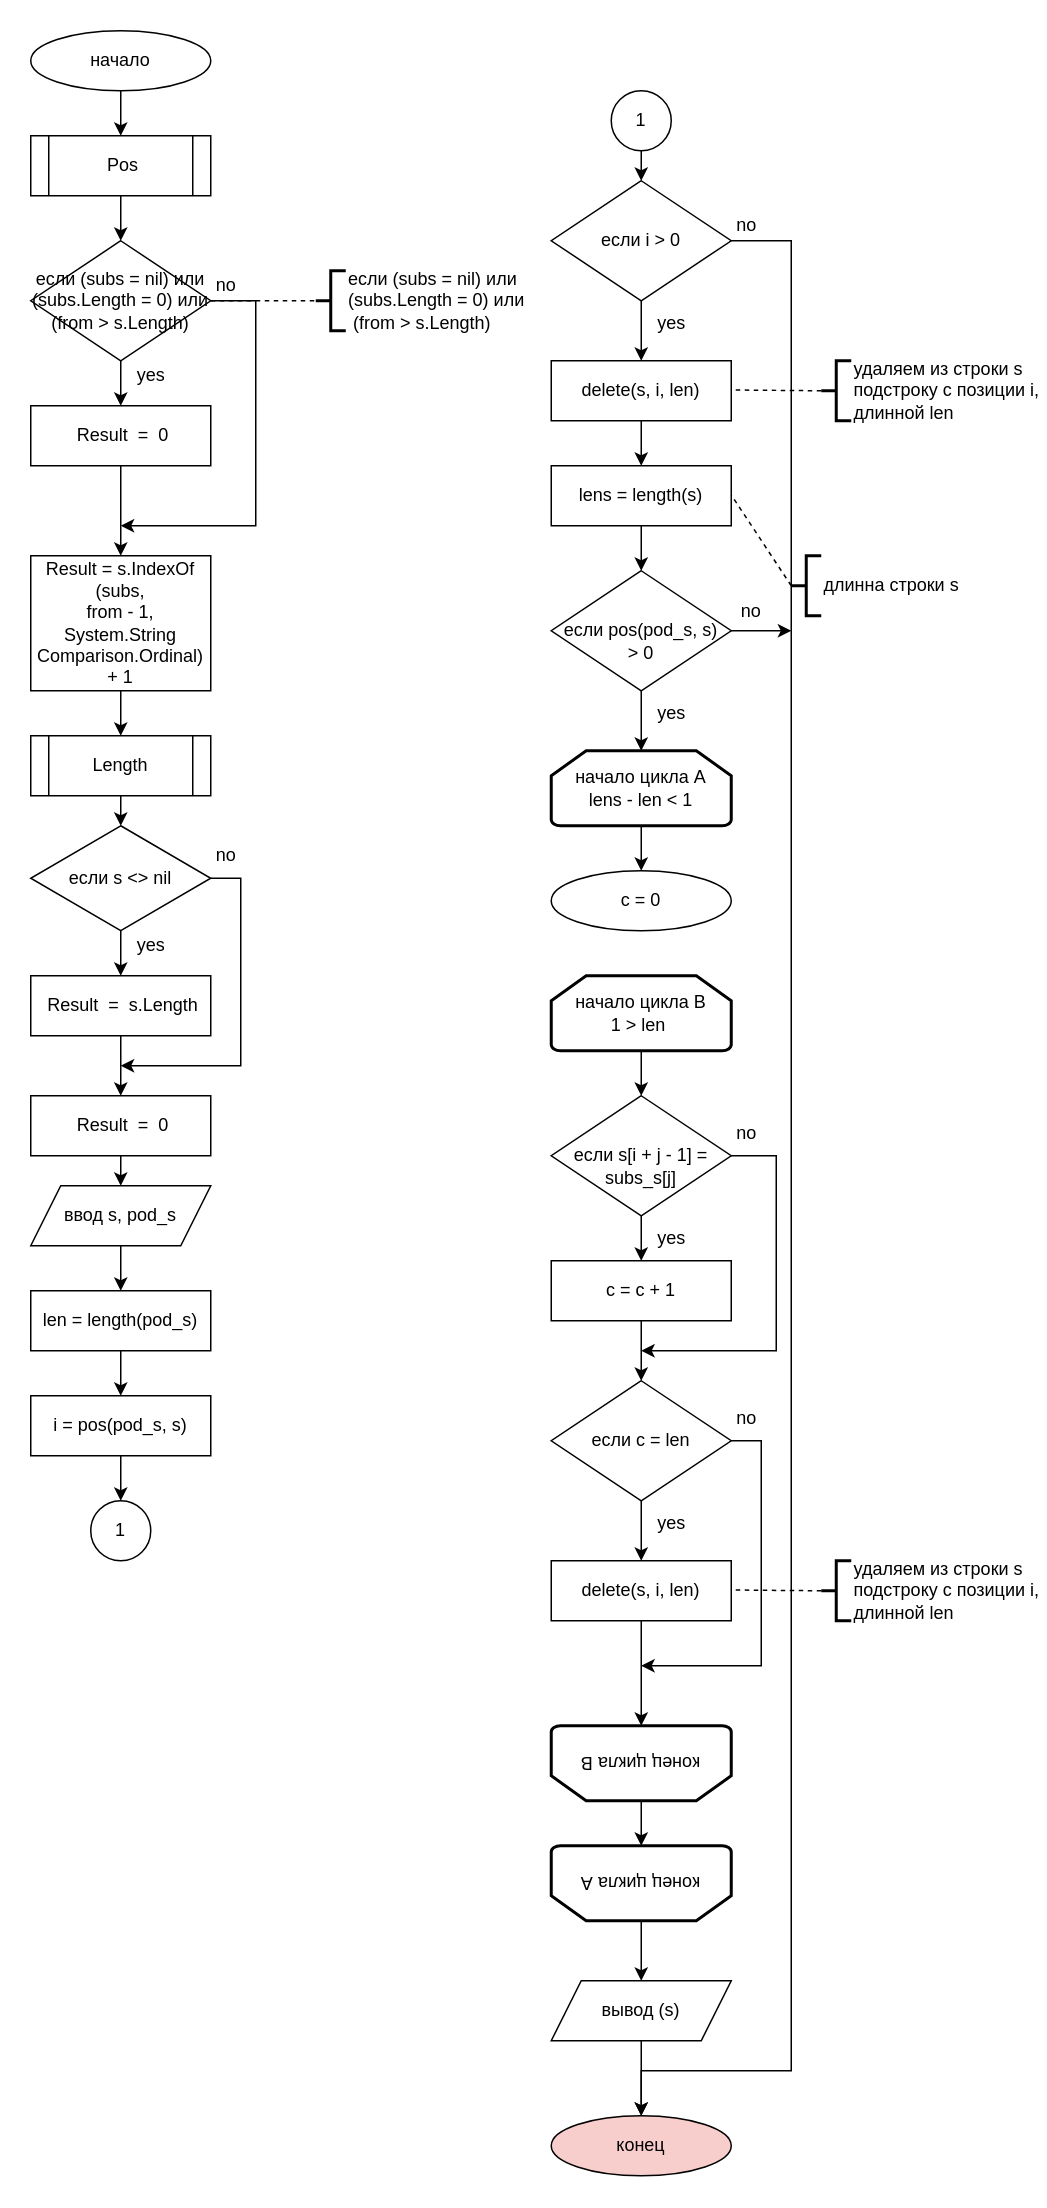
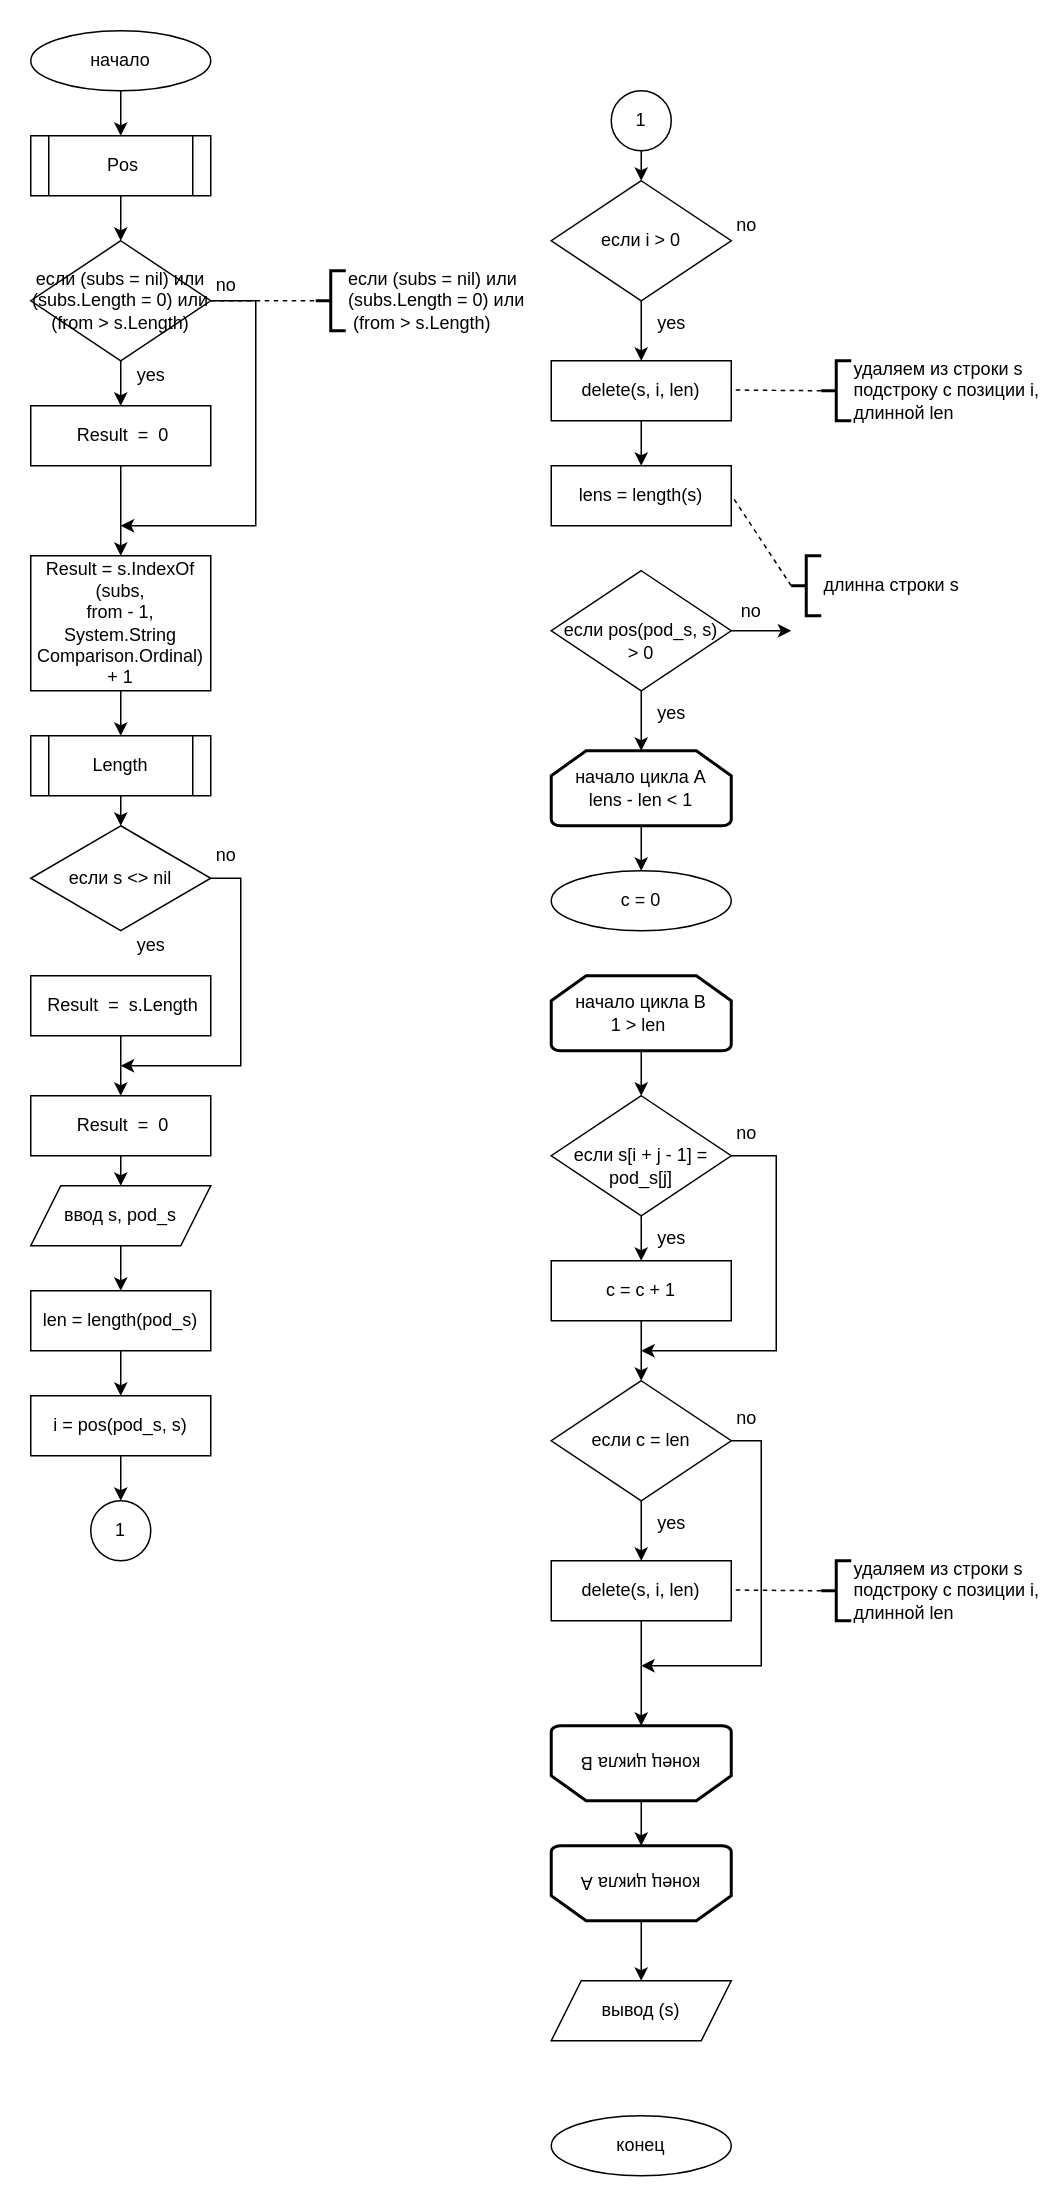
(641, 543) -> none
(121, 948) -> none
(641, 1156) -> (641, 1156)
(791, 1199) -> none
(641, 2054) -> none
(641, 2146) -> (641, 2146)
